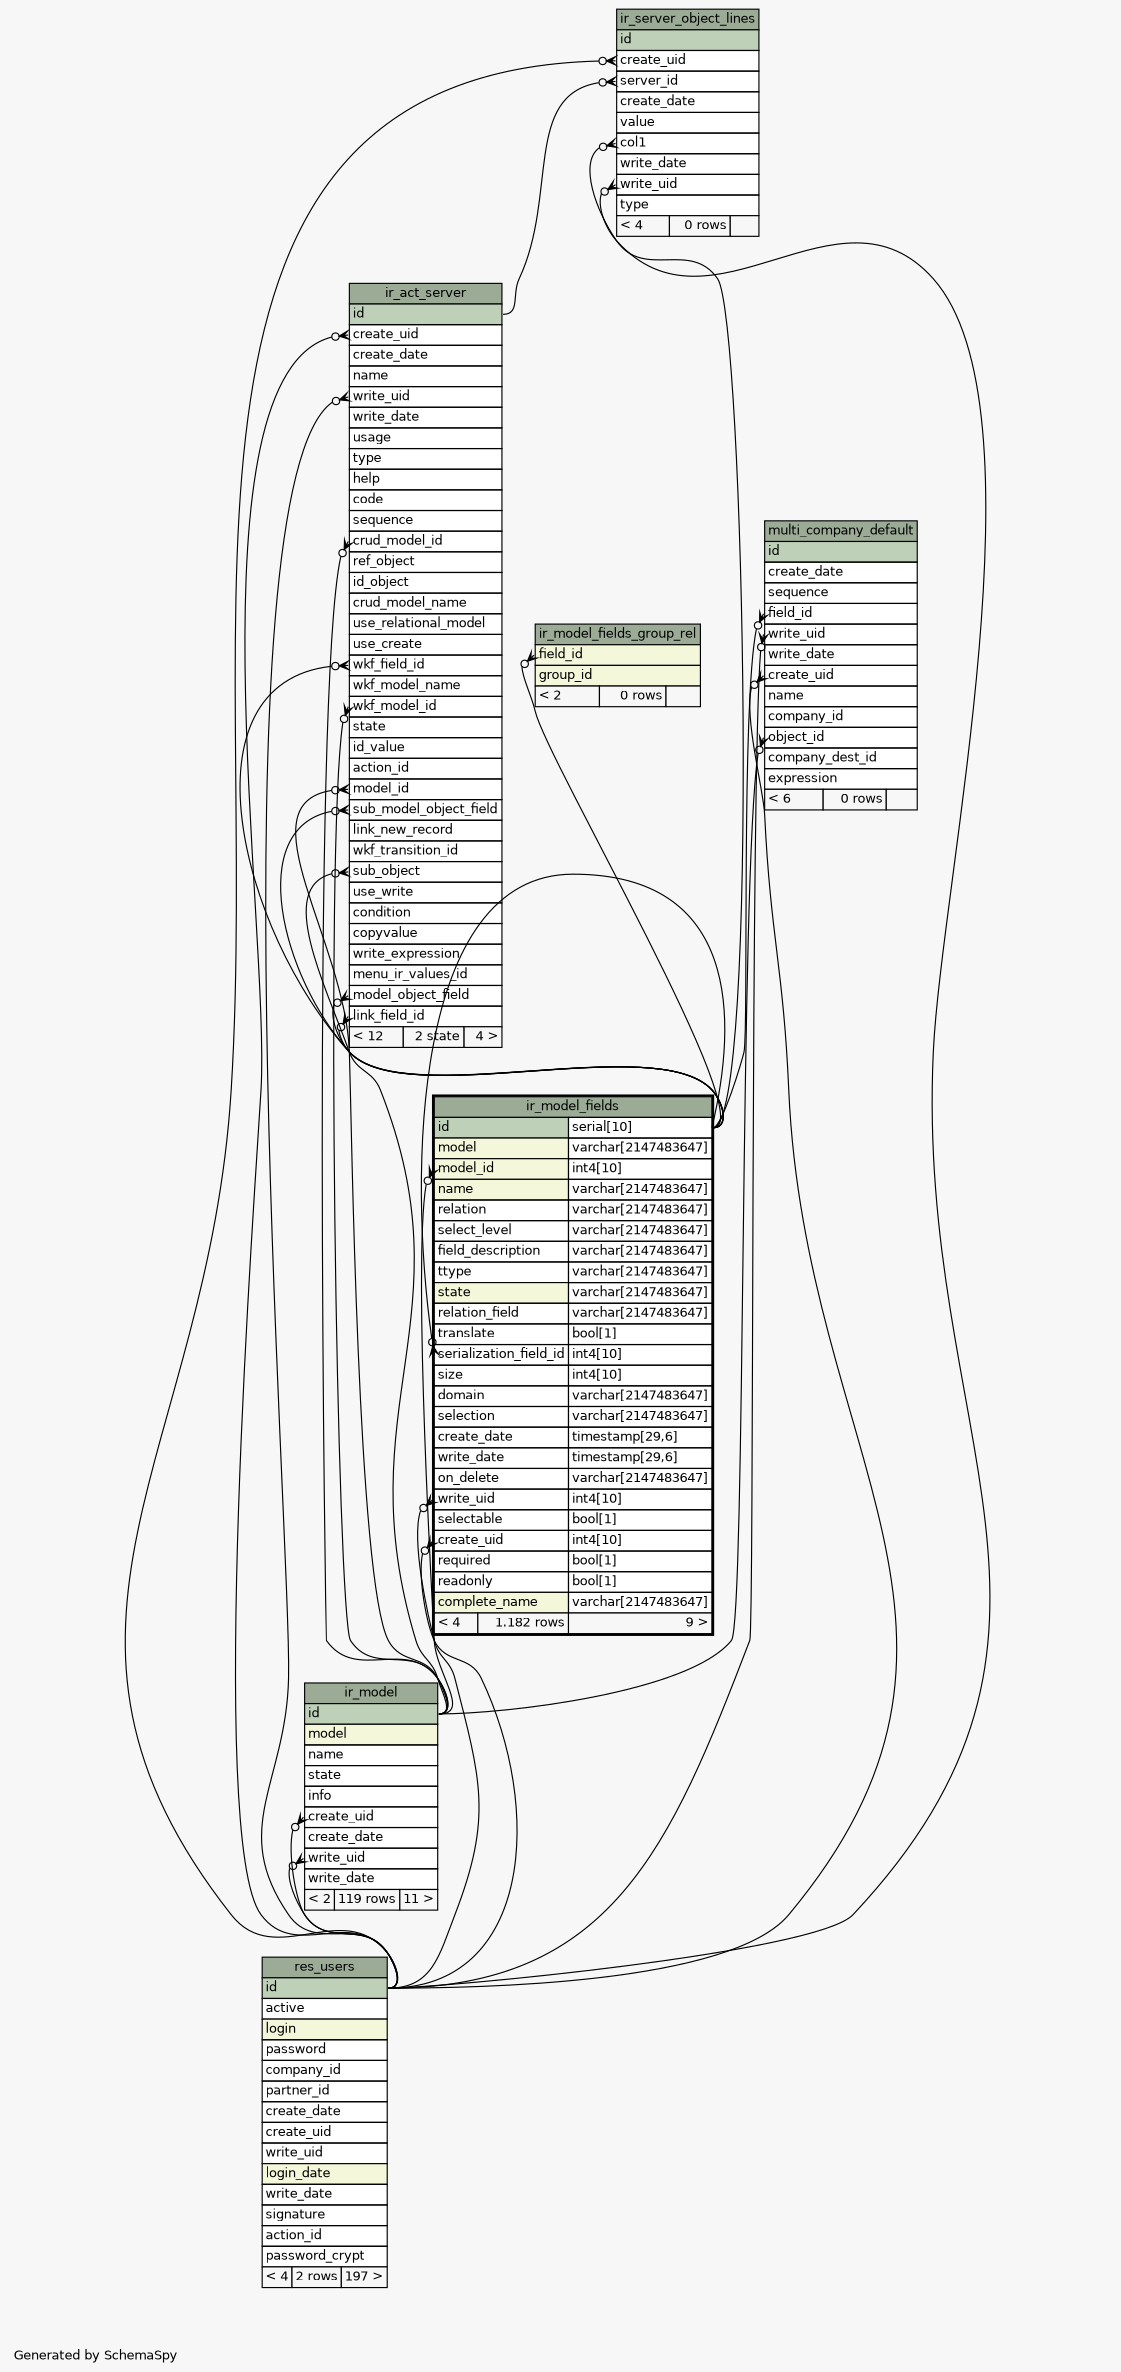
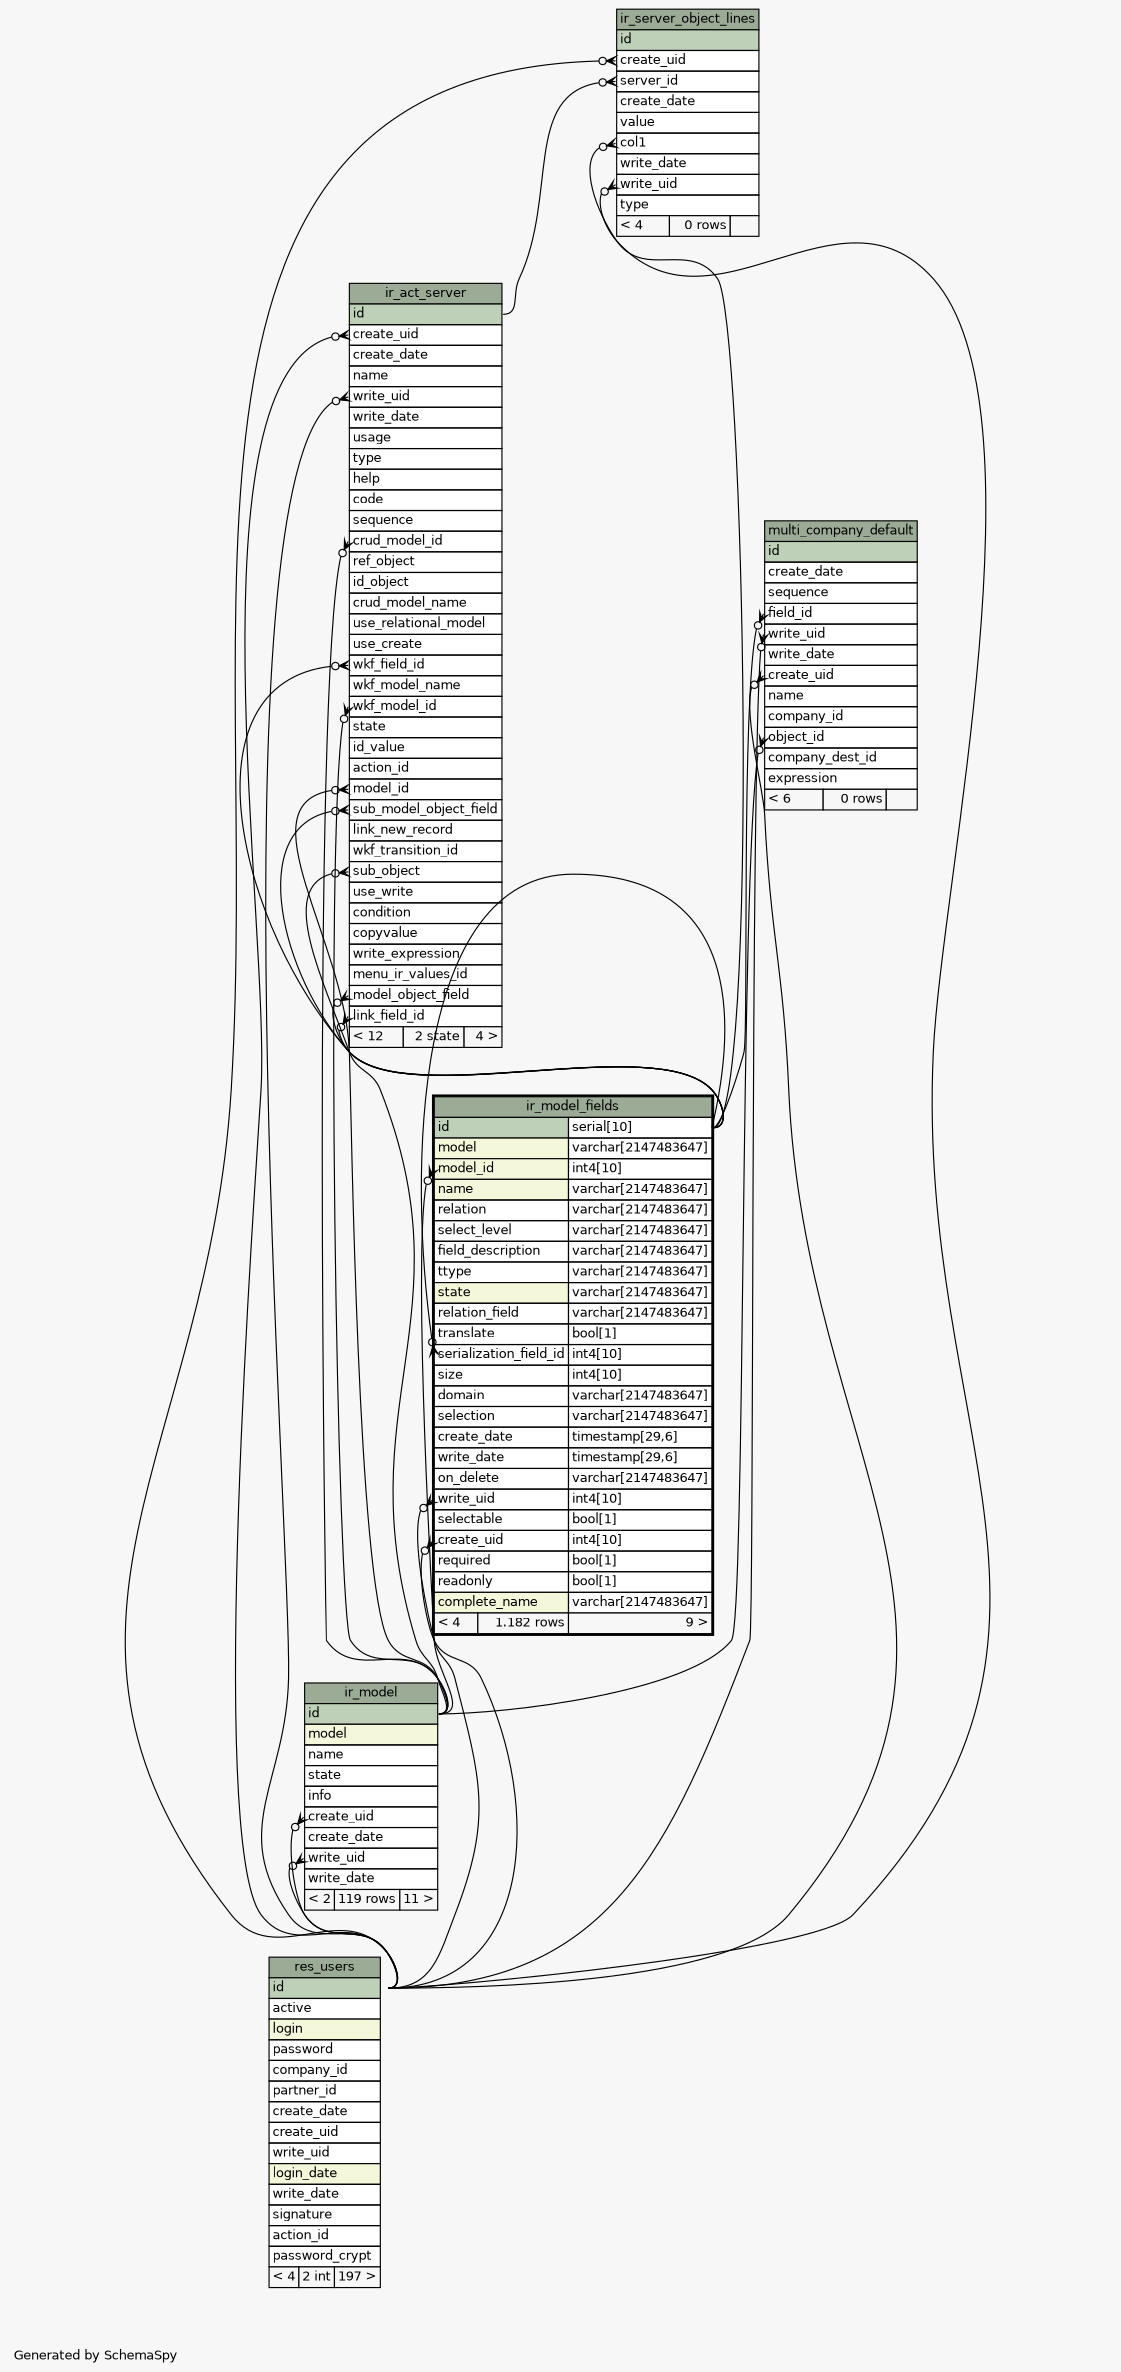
(618, 665) -> none
(317, 2277) -> (317, 2277)
